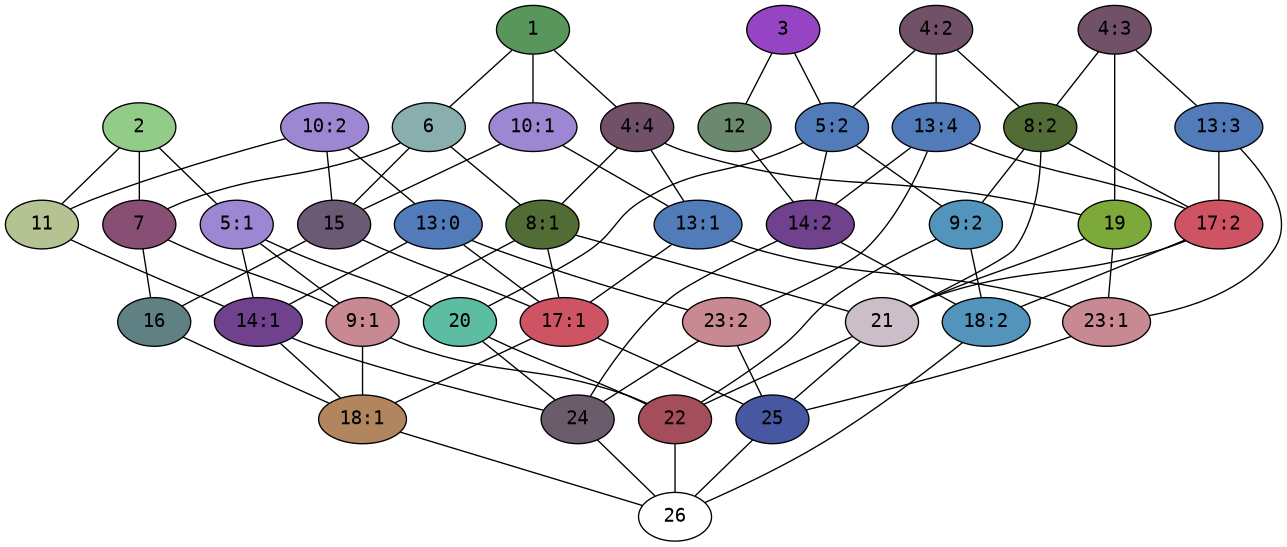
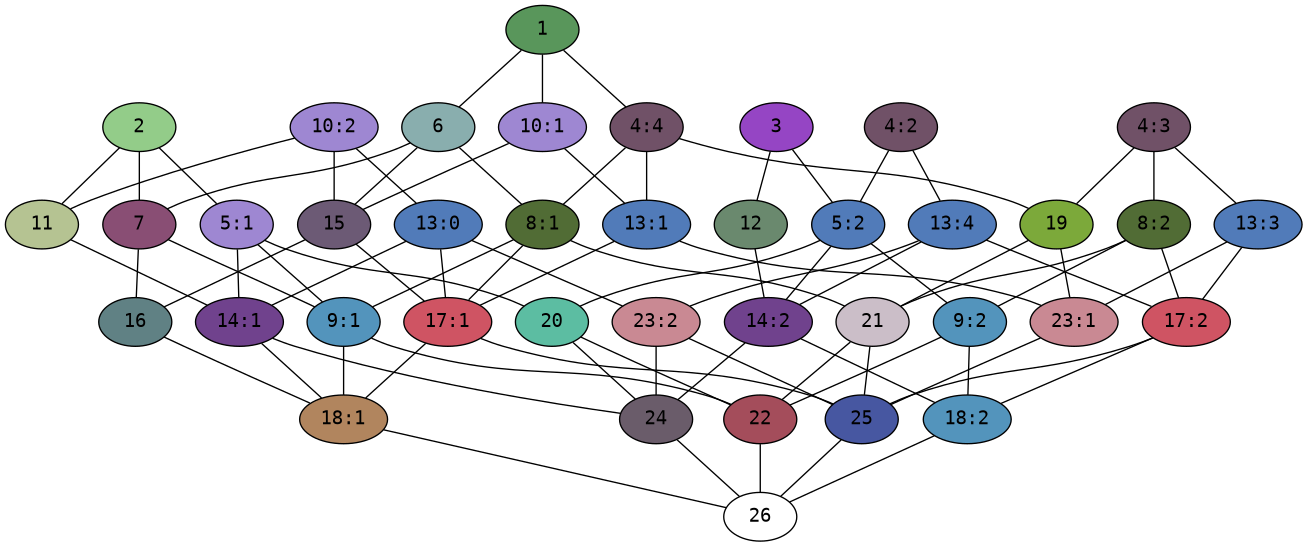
(988, 79) -> none
(1047, 272) -> (1021, 370)
(363, 322) -> (344, 322)
